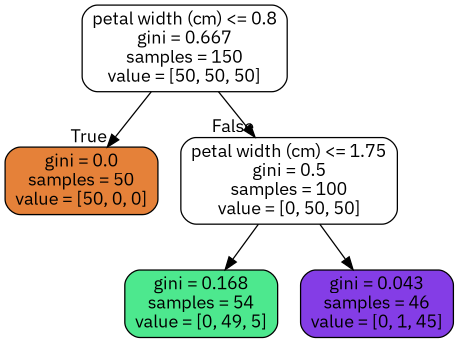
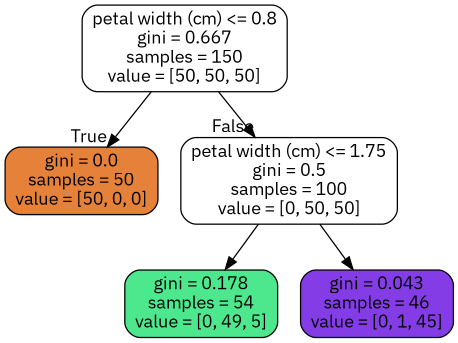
(201, 304) -> (201, 304)
